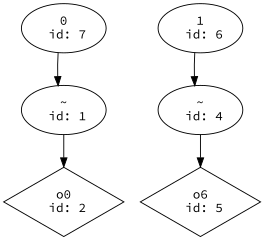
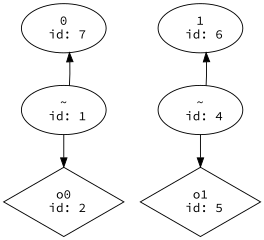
(58, 65) -> (70, 74)
(194, 65) -> (207, 74)
(200, 202) -> (200, 202)
